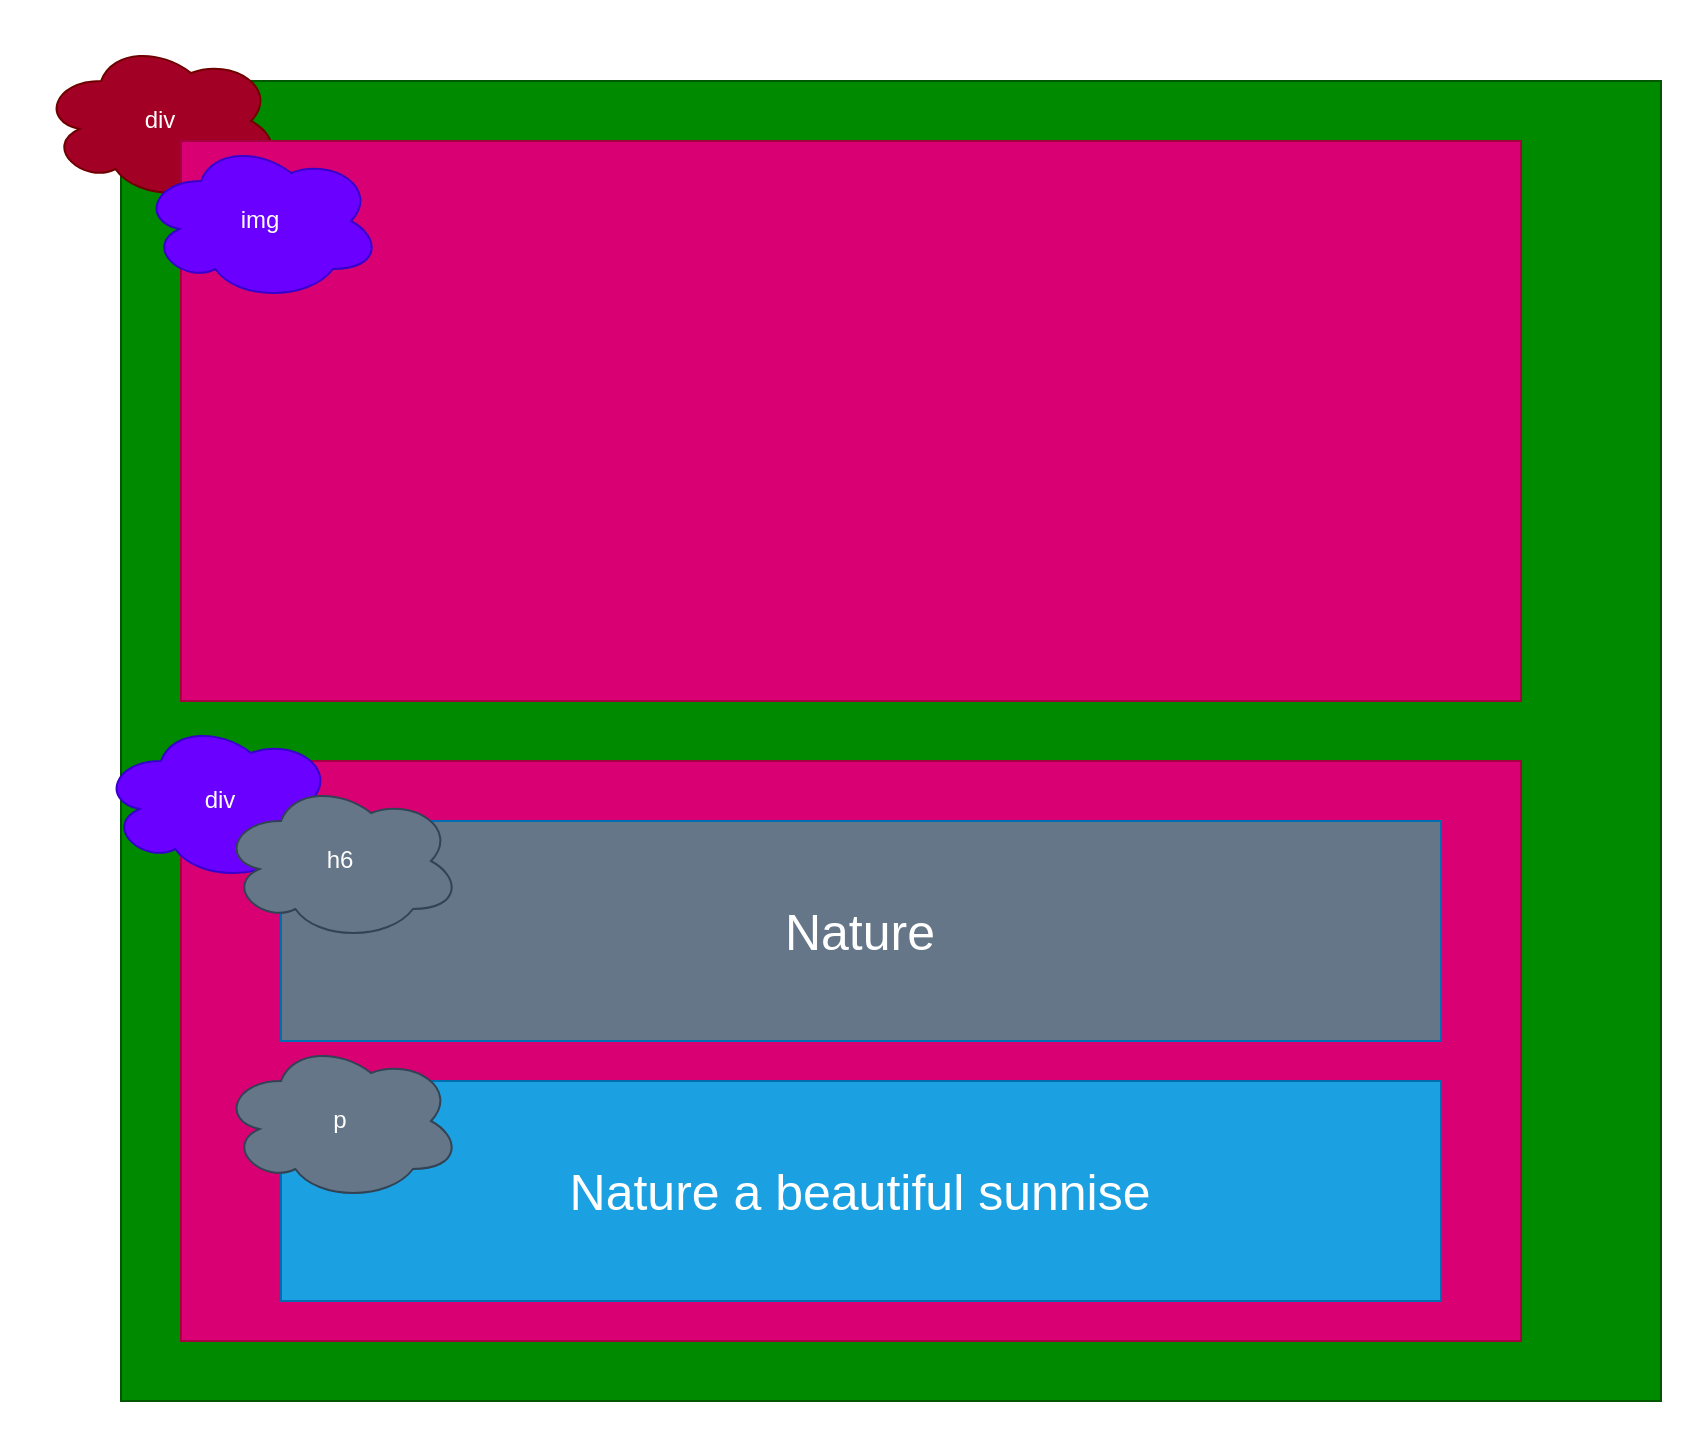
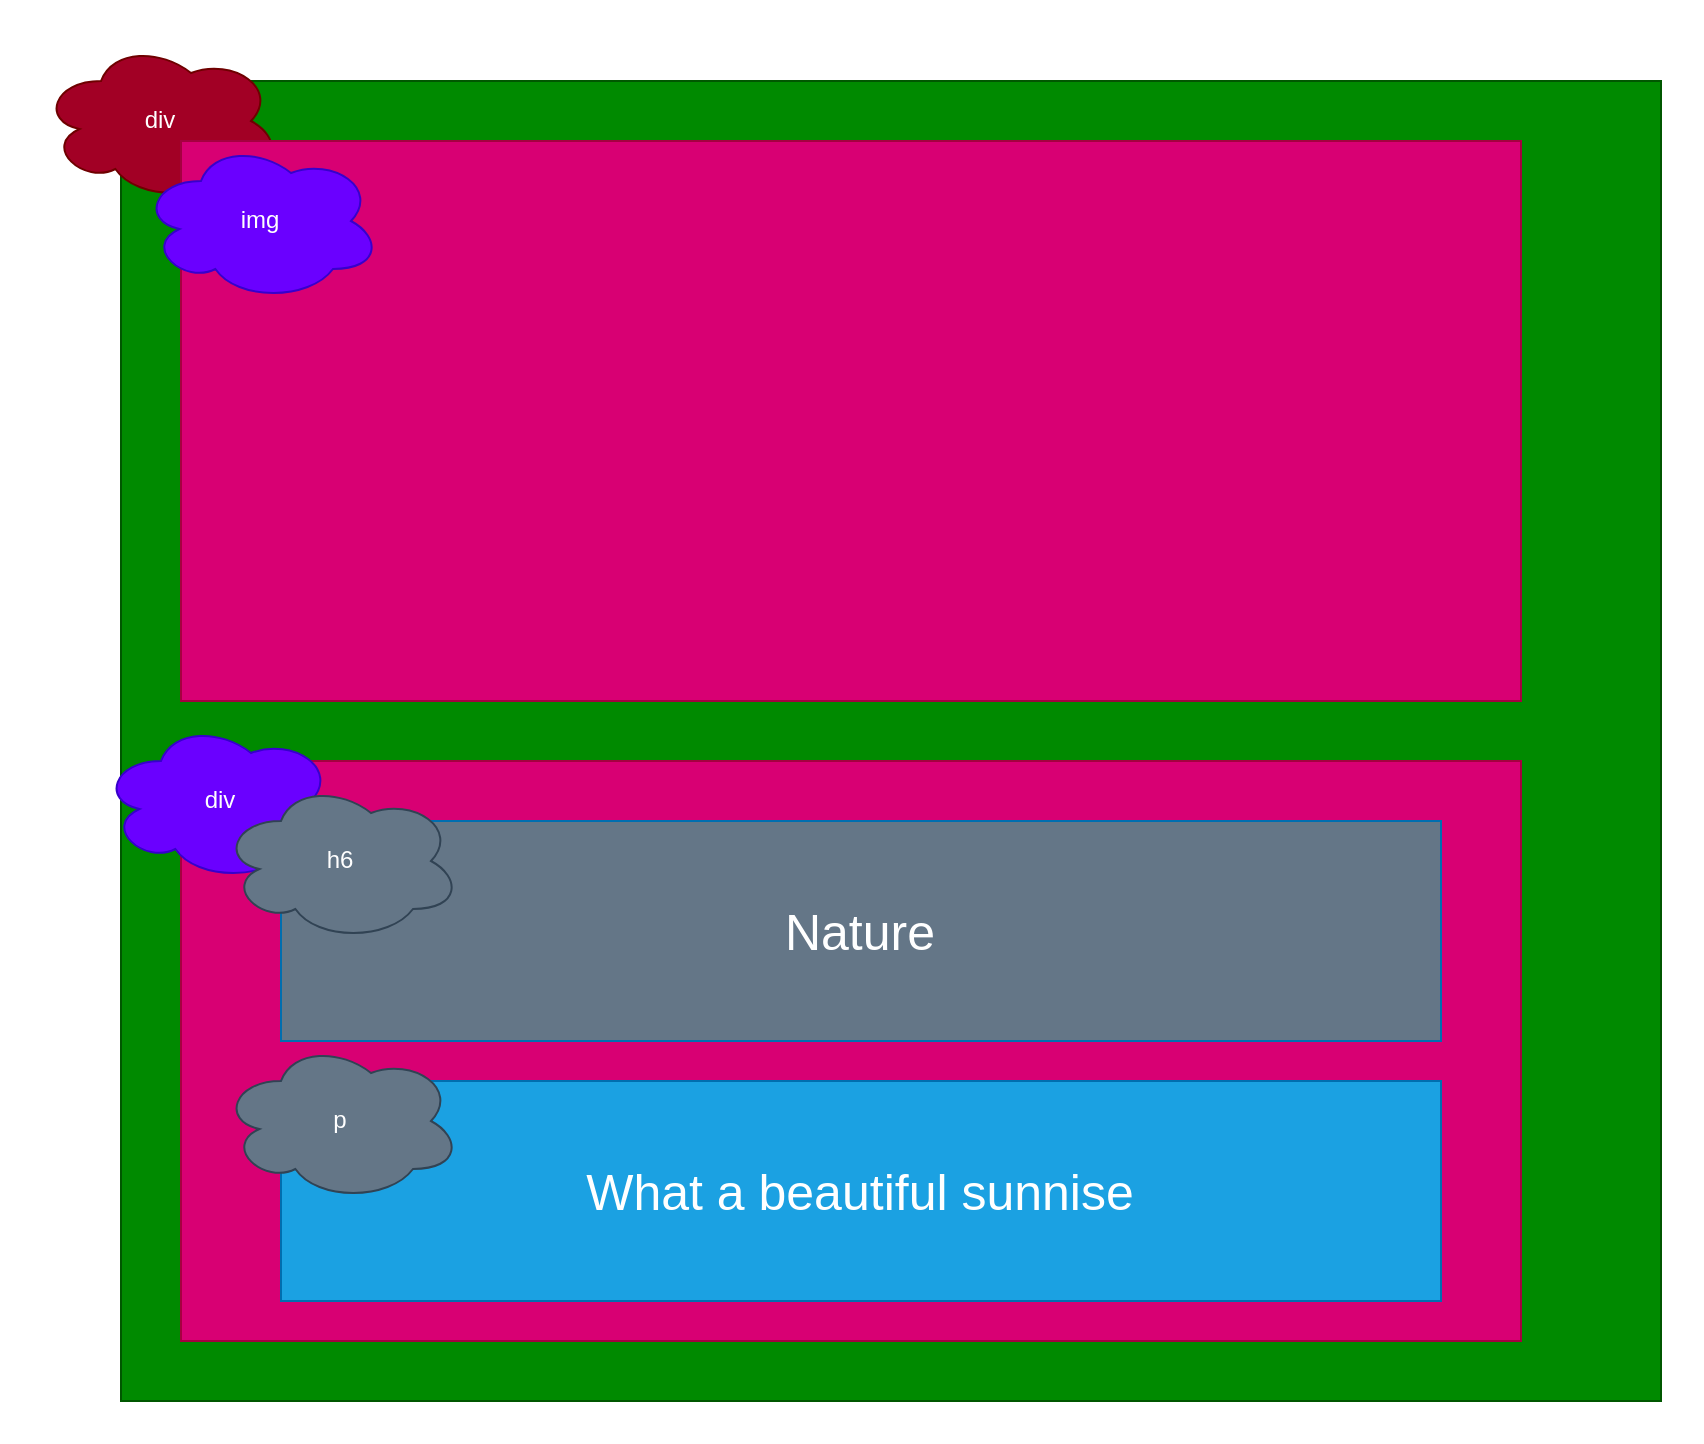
(861, 1191) -> (861, 1191)
